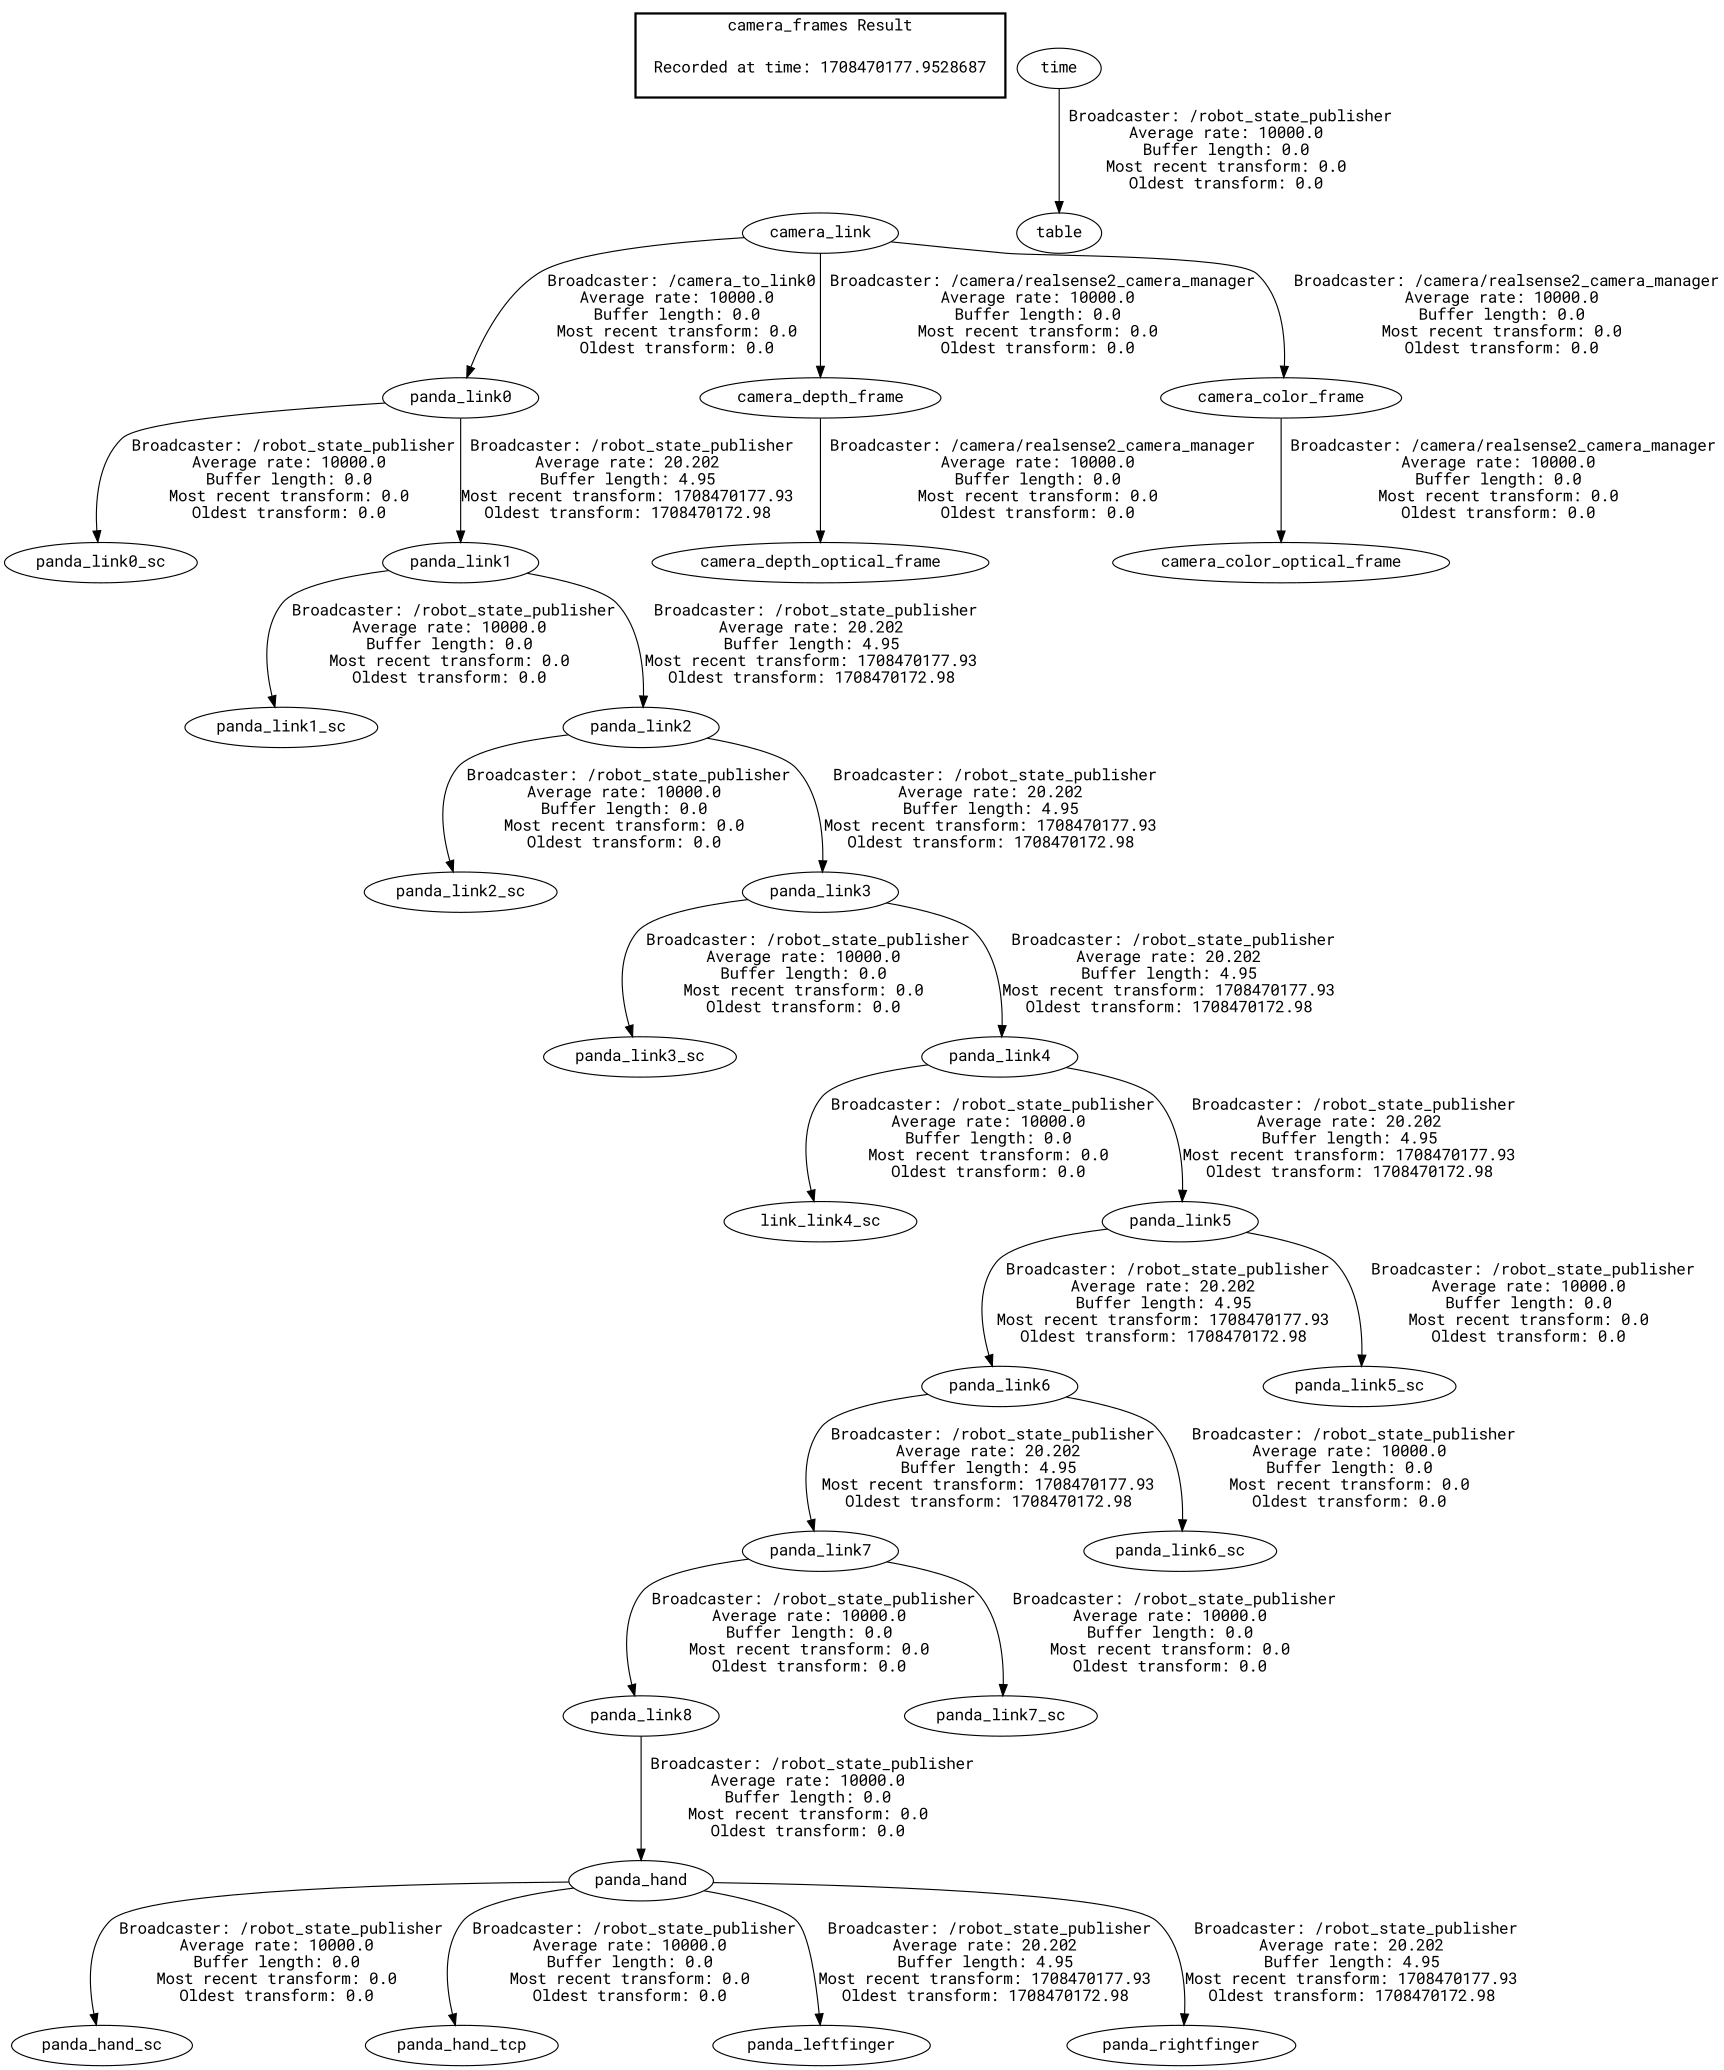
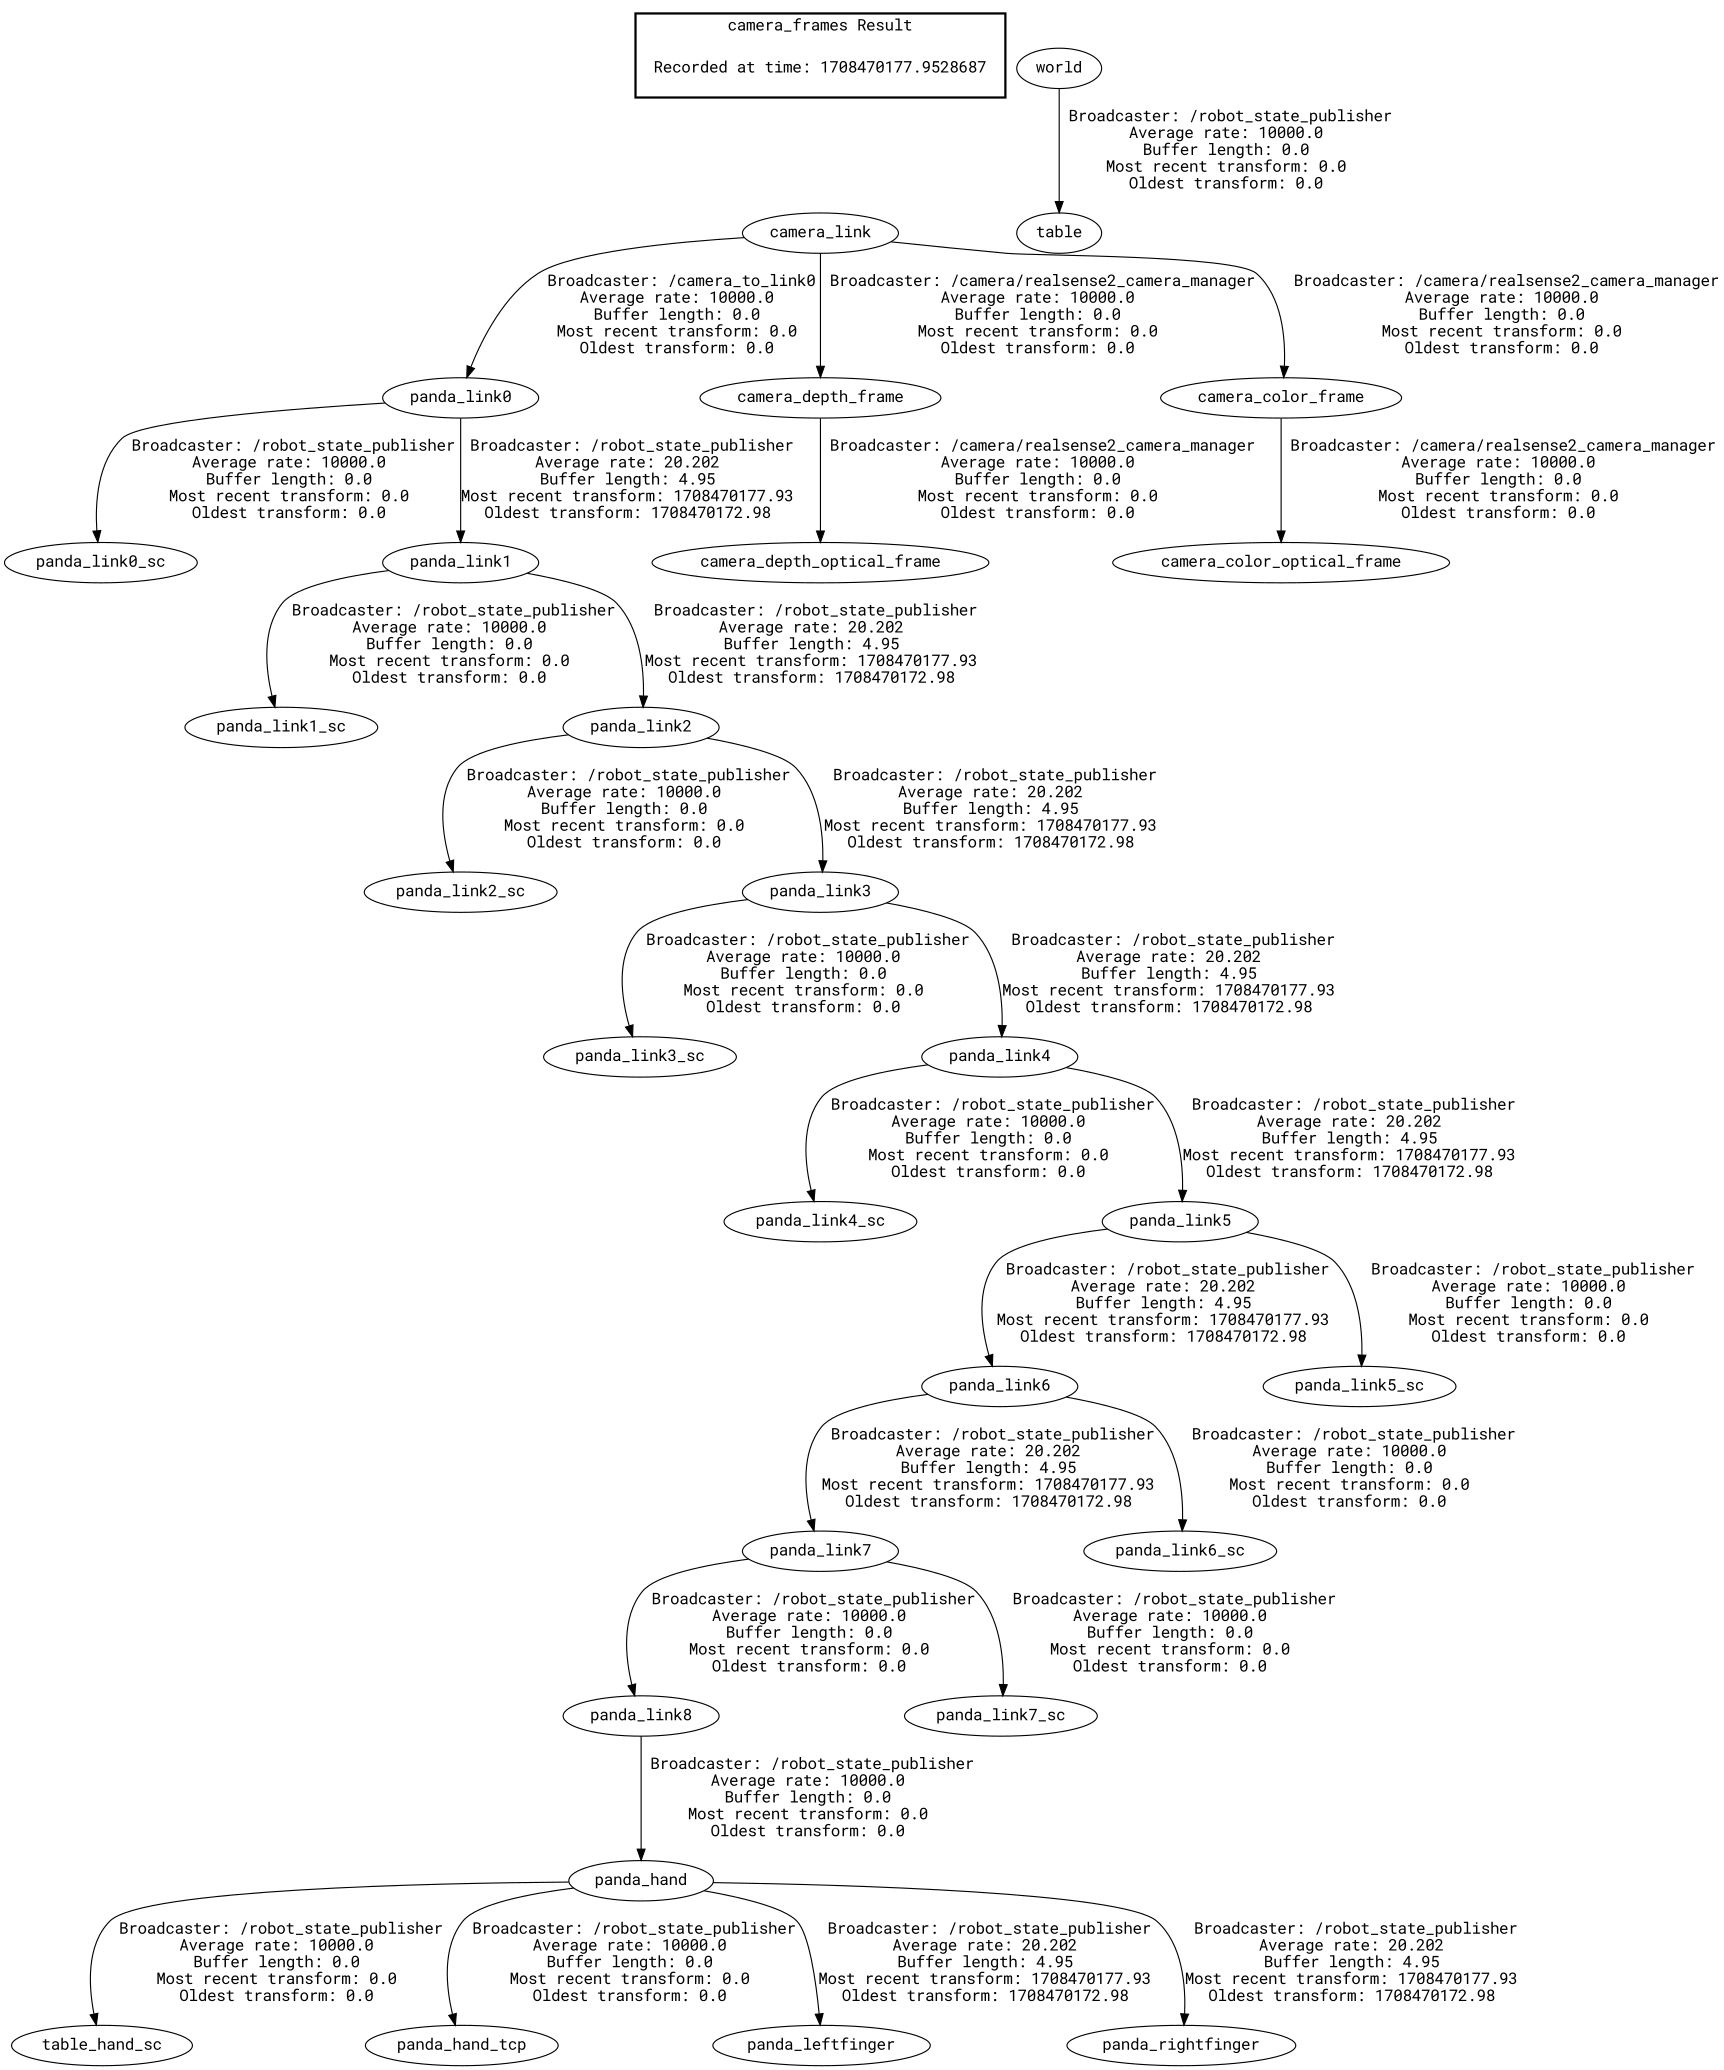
(1059, 68) -> (1059, 68)
(820, 1222) -> (820, 1222)
(102, 2046) -> (102, 2046)
